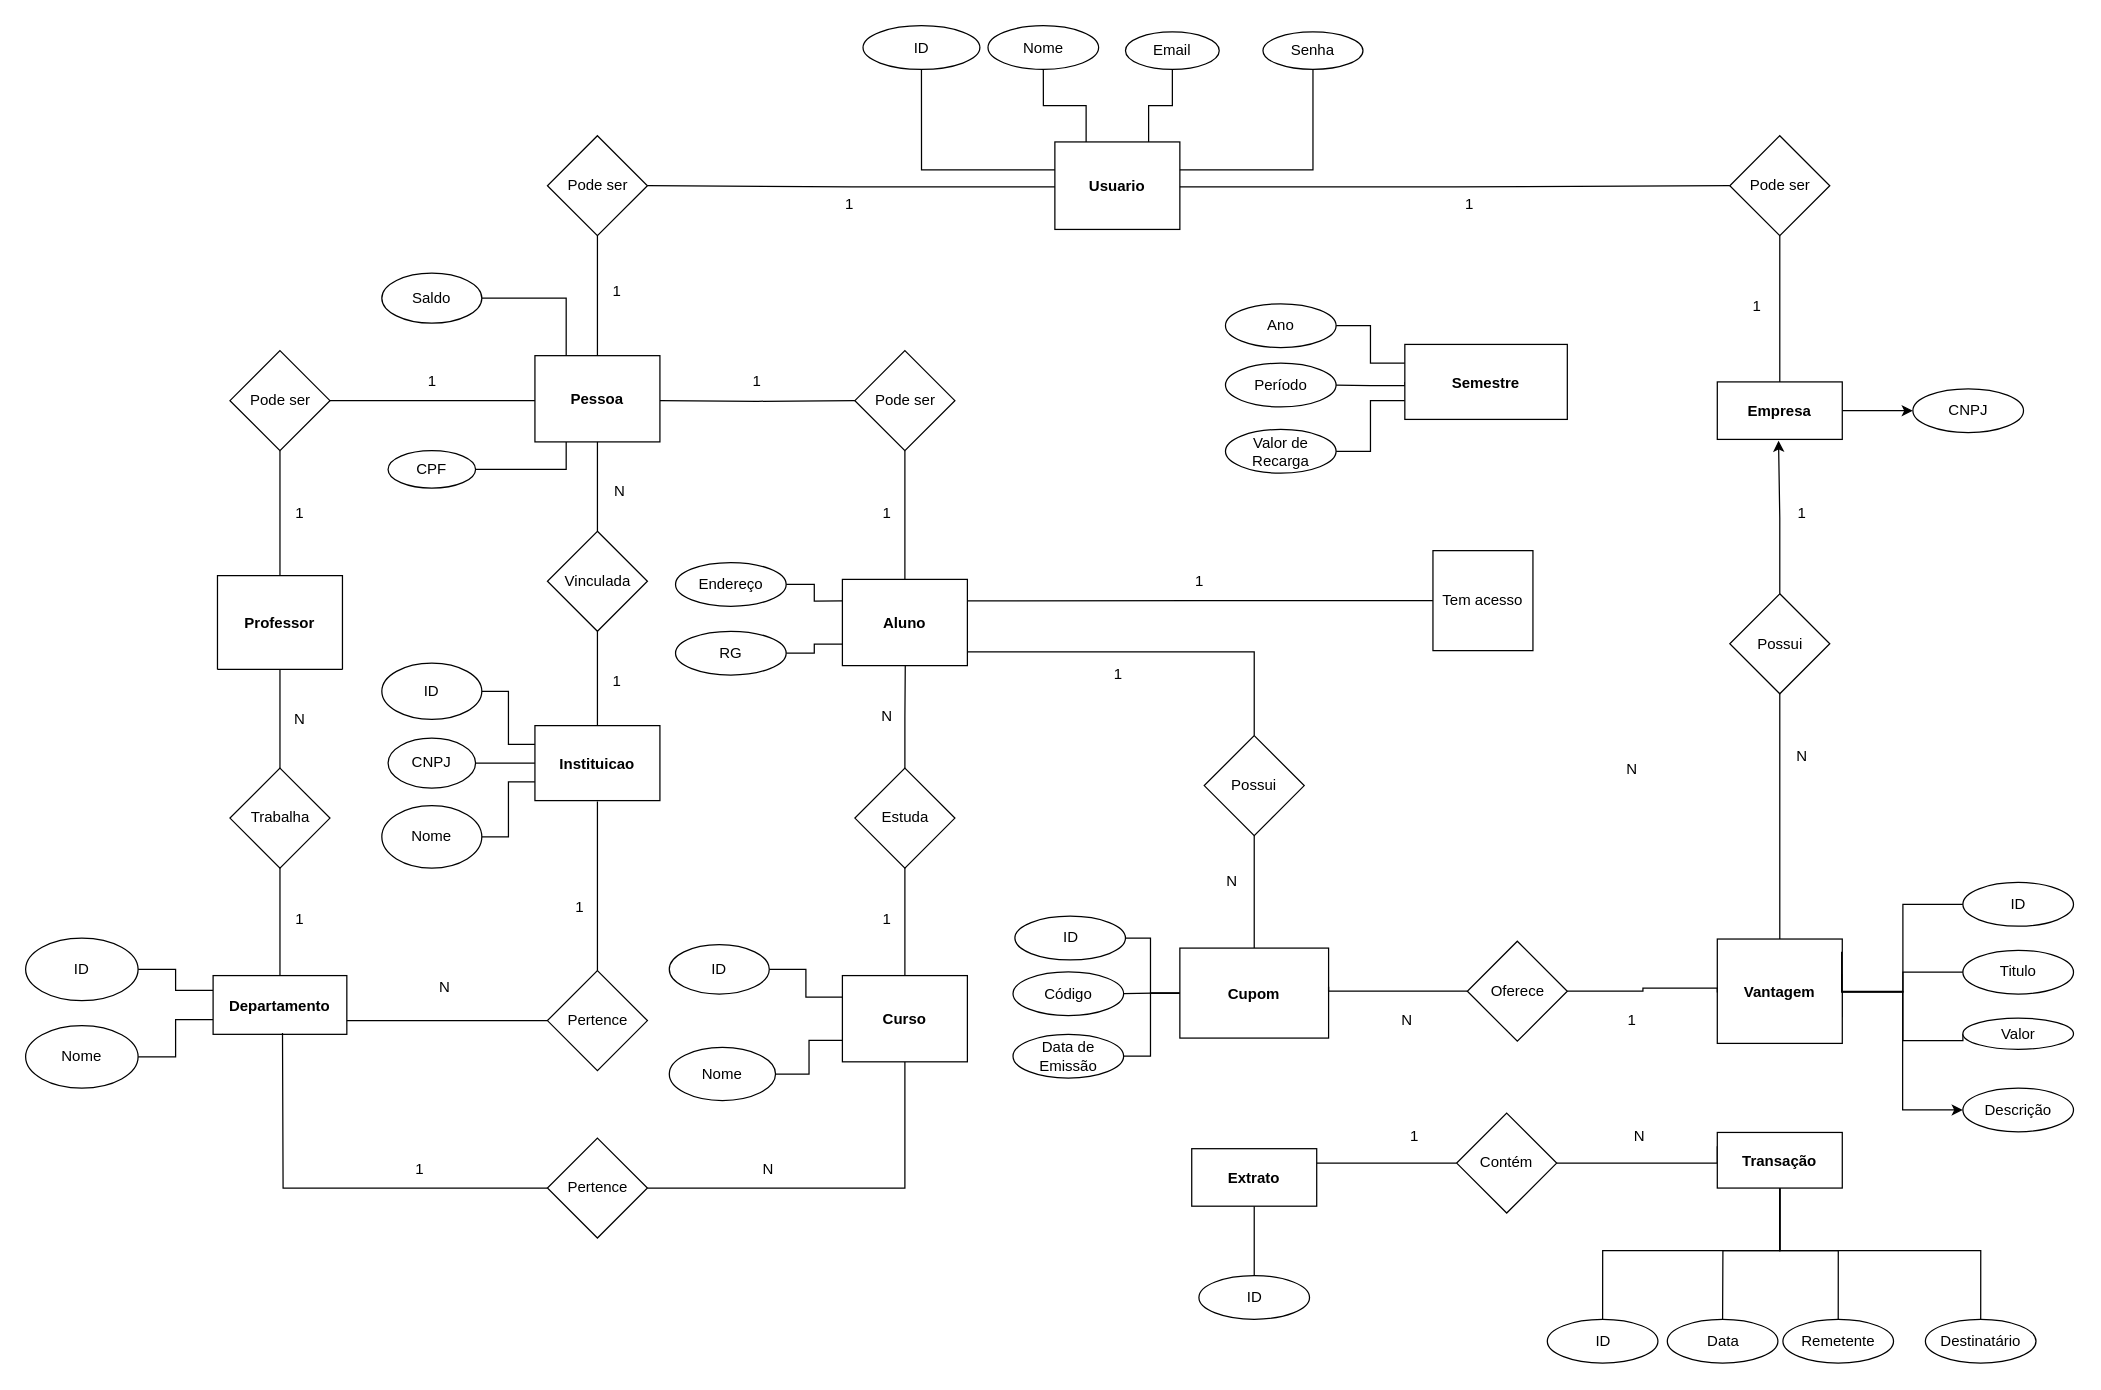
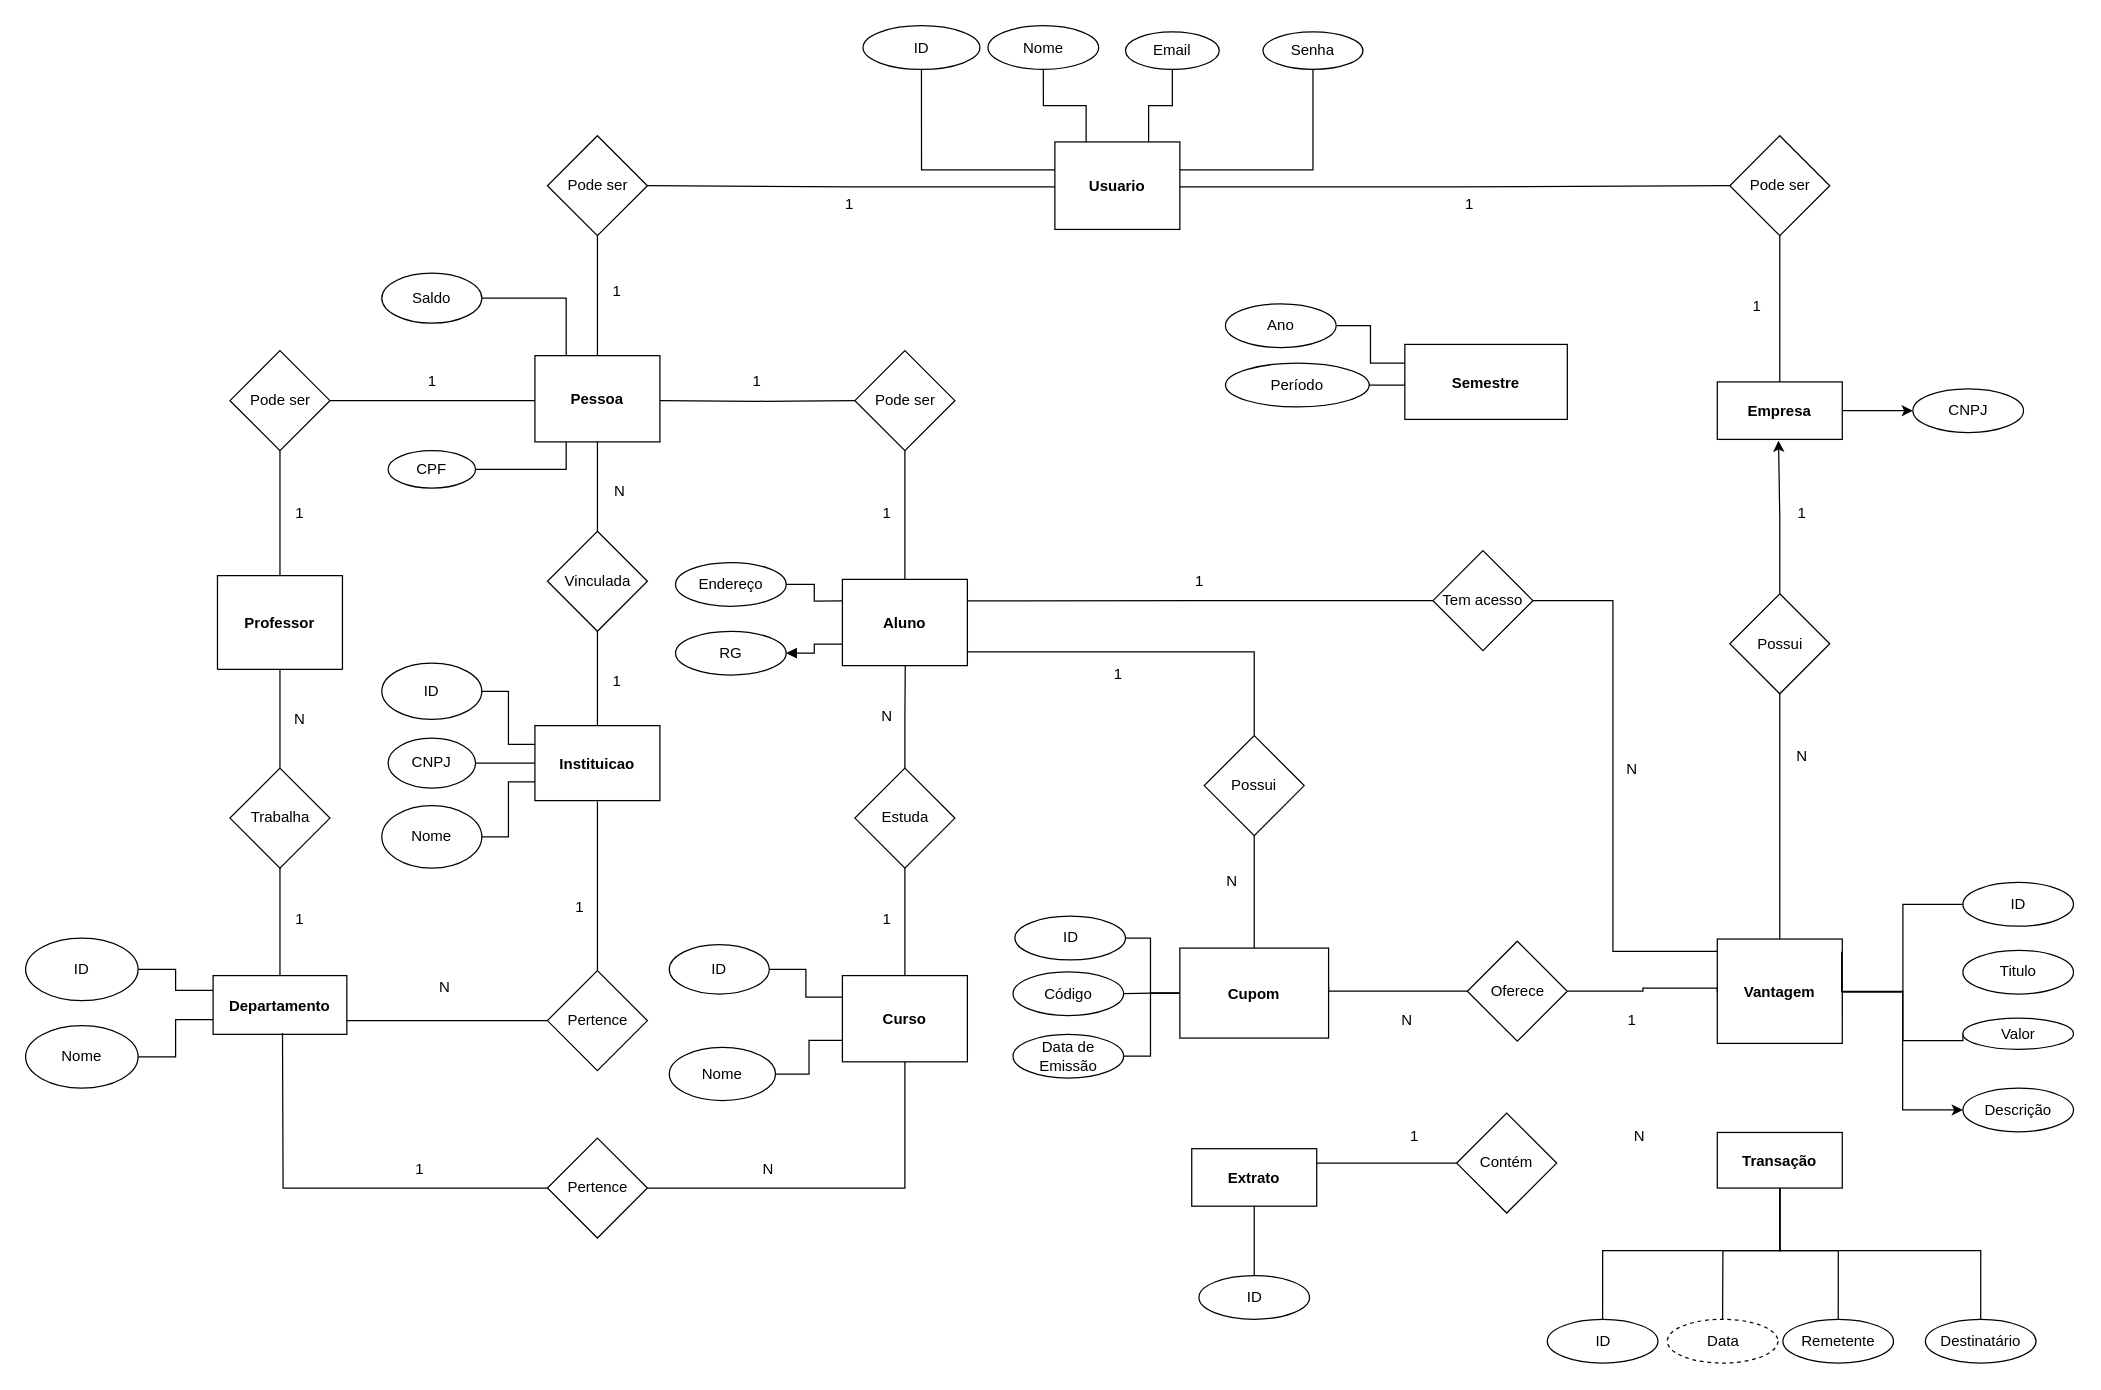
(1281, 385) -> (1298, 385)
(1371, 426) -> none
(1281, 451) -> none
(1483, 601) -> (1483, 601)
(793, 653) -> (797, 653)
none -> (1613, 788)
(1935, 972) -> none
(1639, 1163) -> none
(1723, 1341) -> (1723, 1341)
